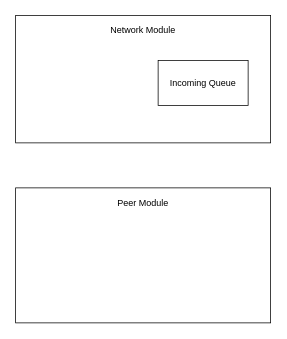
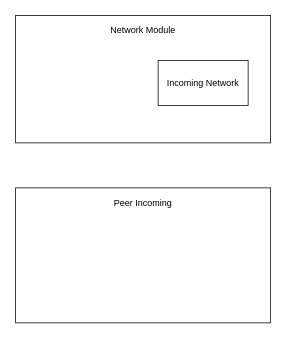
(203, 83) -> (203, 83)
(143, 203) -> (143, 203)
